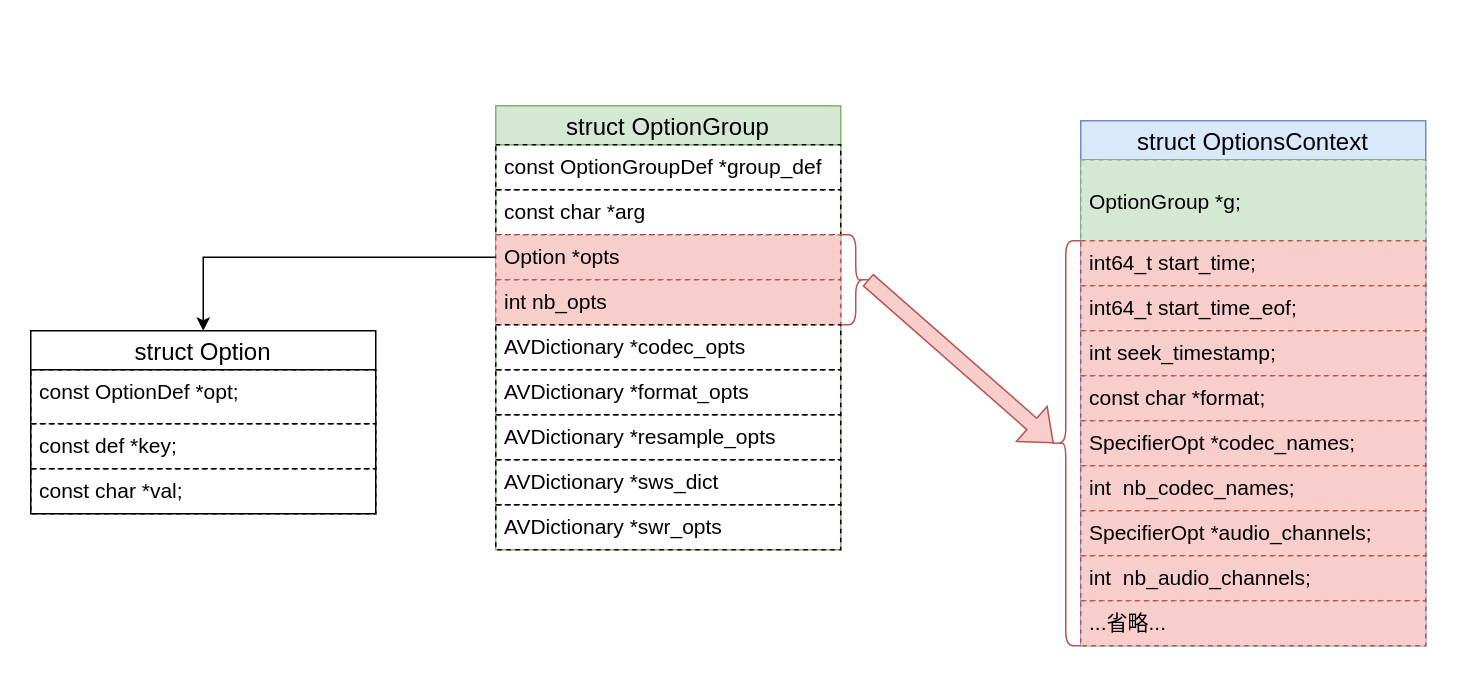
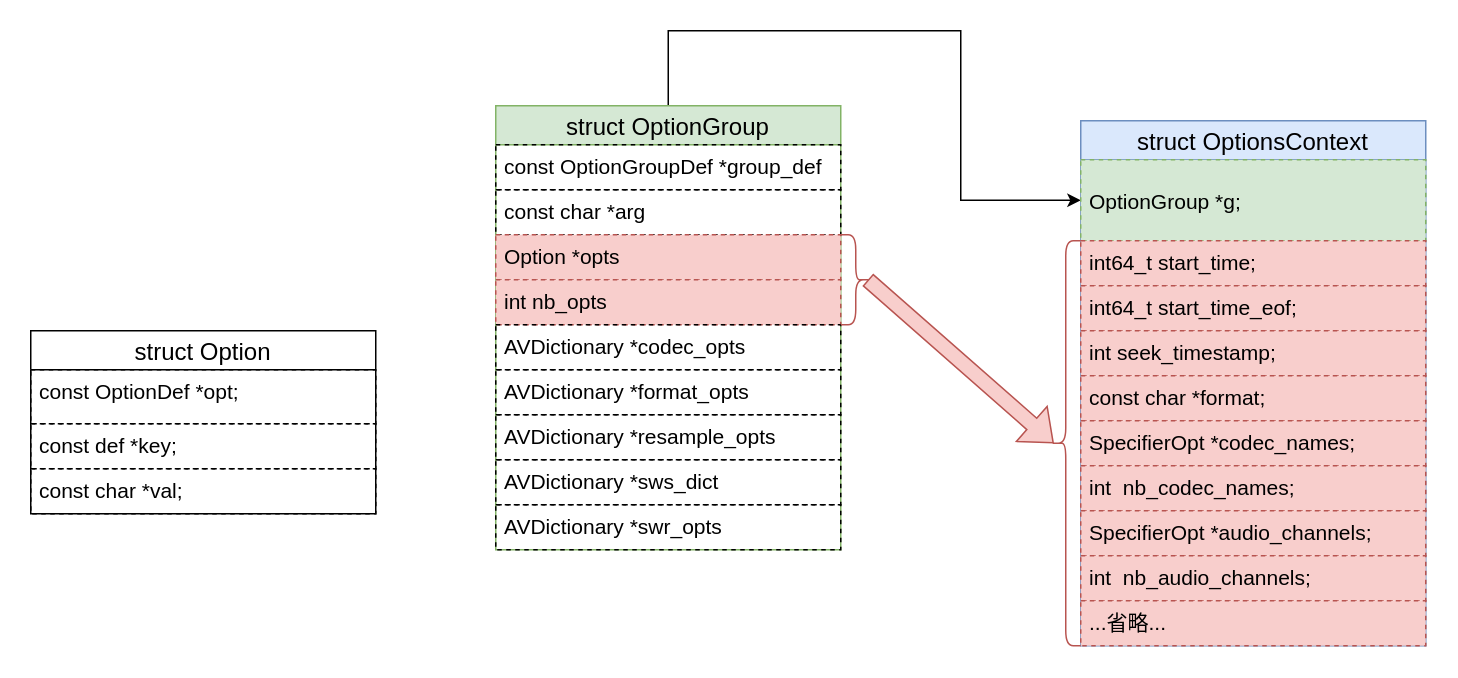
none -> (917, 31)
(316, 257) -> none
